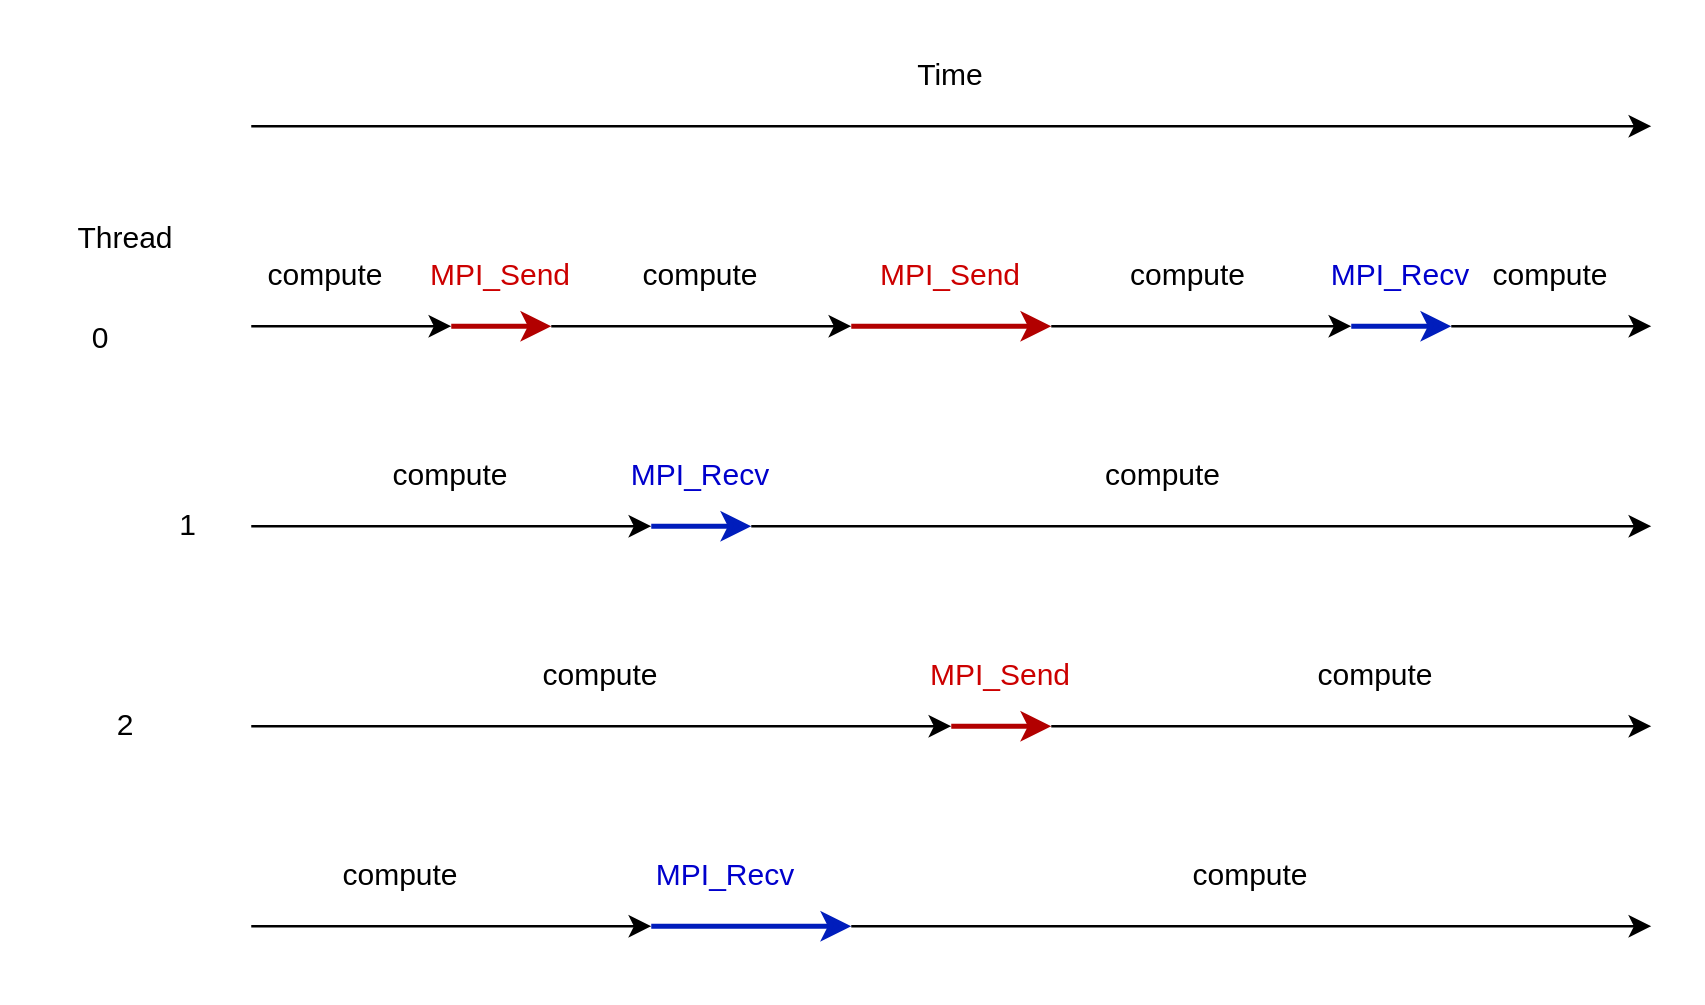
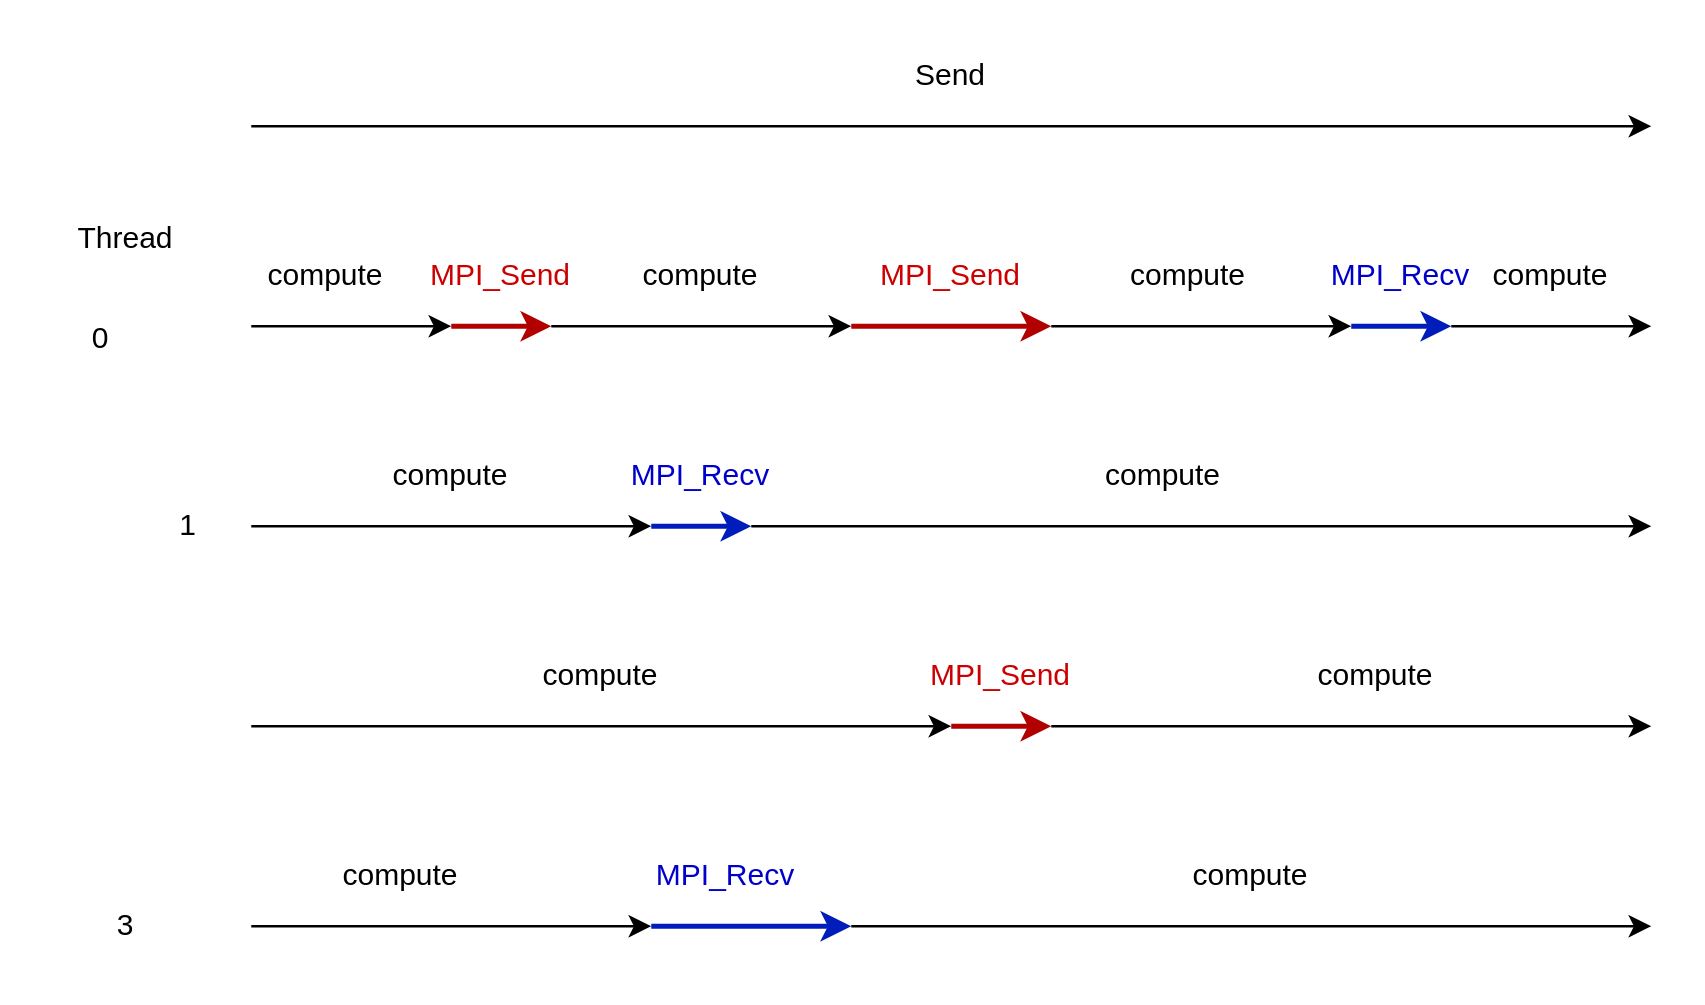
(951, 76) -> (951, 76)
(126, 726) -> none
none -> (126, 926)
